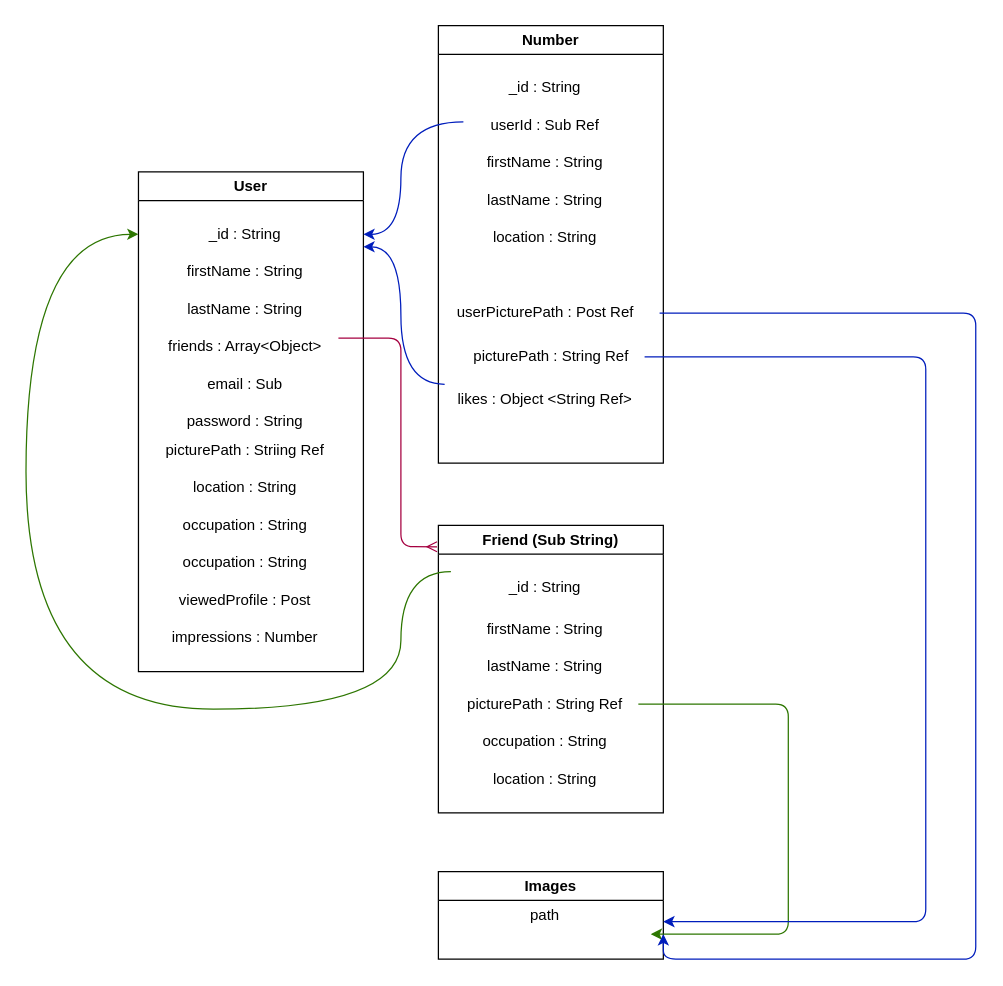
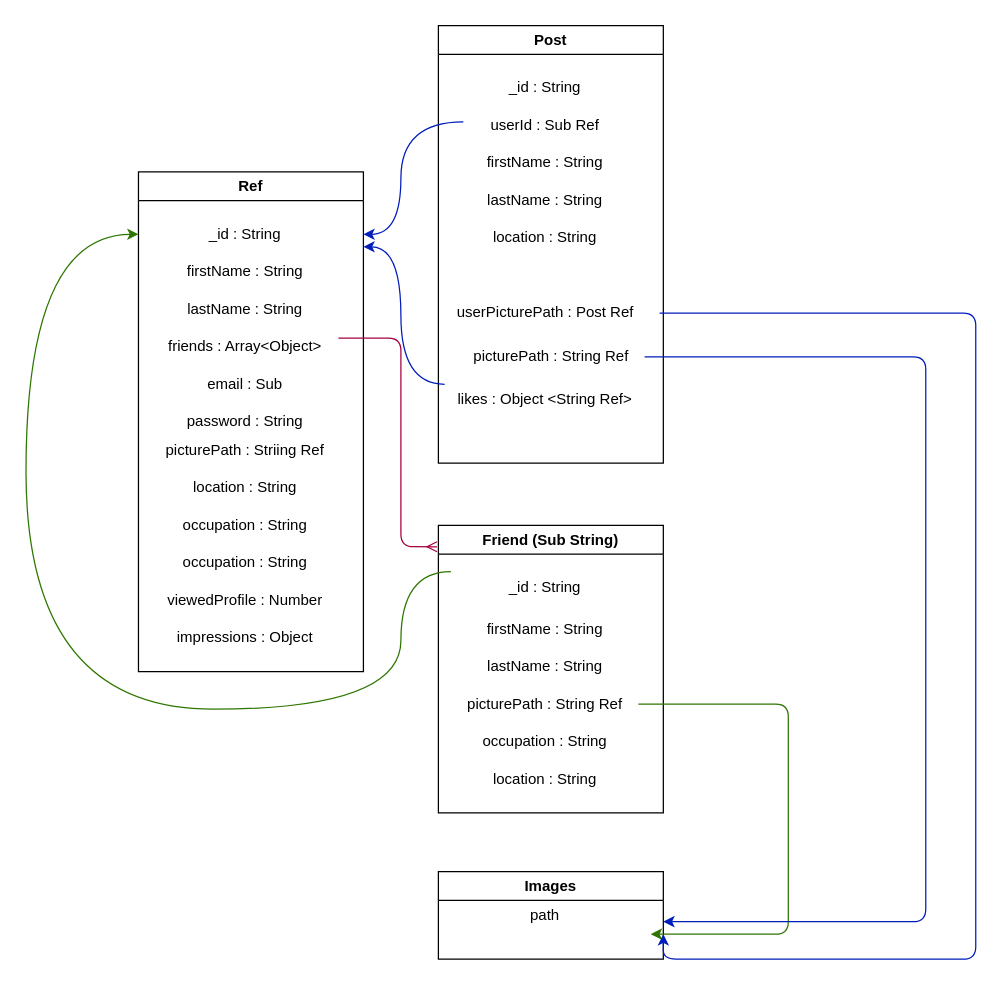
(551, 41) -> (551, 41)
(251, 187) -> (251, 187)
(245, 601) -> (245, 601)
(245, 638) -> (245, 638)
